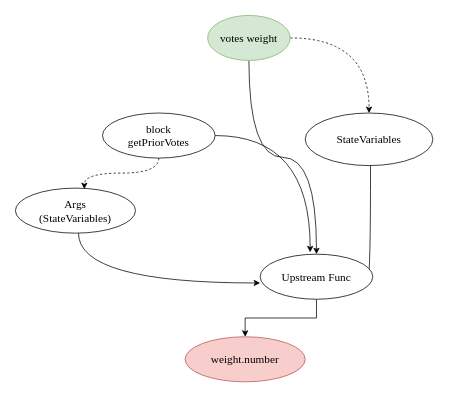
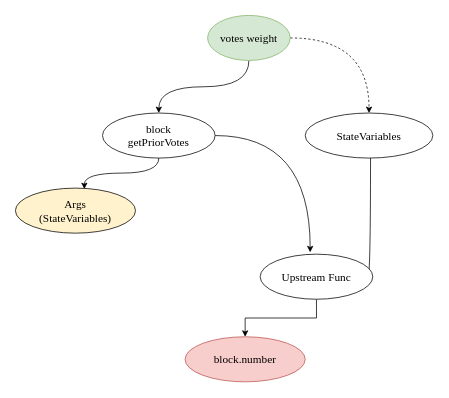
(369, 139) -> (369, 135)
(282, 157) -> (203, 87)
(122, 173) -> (122, 173)
(75, 210) -> (75, 210)
(153, 276) -> none
(245, 359) -> (245, 359)
